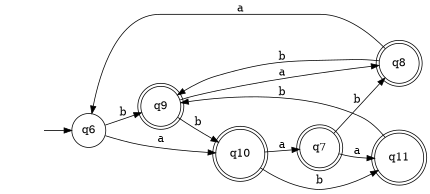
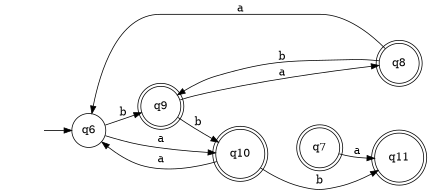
(292, 99) -> none
(357, 108) -> none
(278, 151) -> (160, 169)
